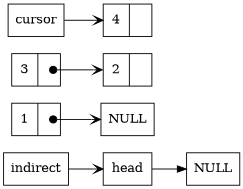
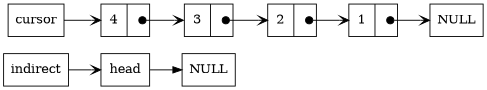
none -> (160, 20)
none -> (326, 20)
